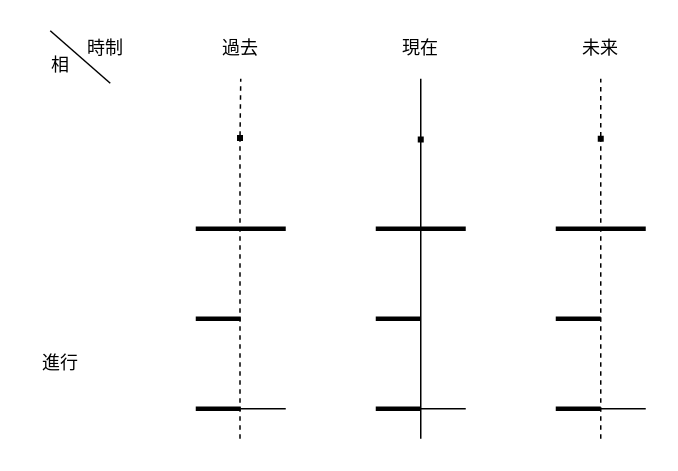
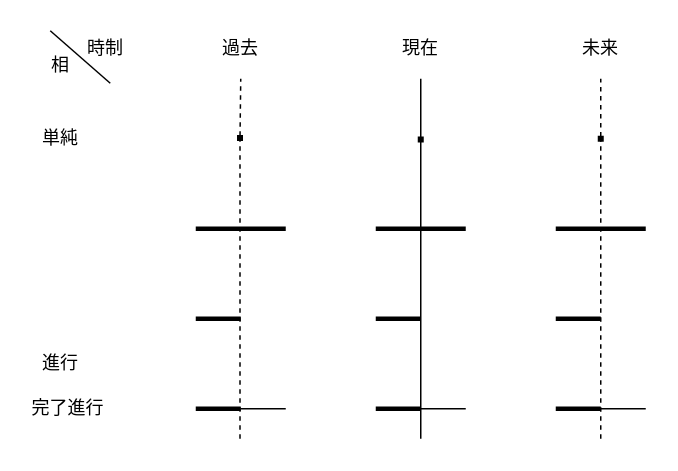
none -> (61, 139)
none -> (68, 409)
